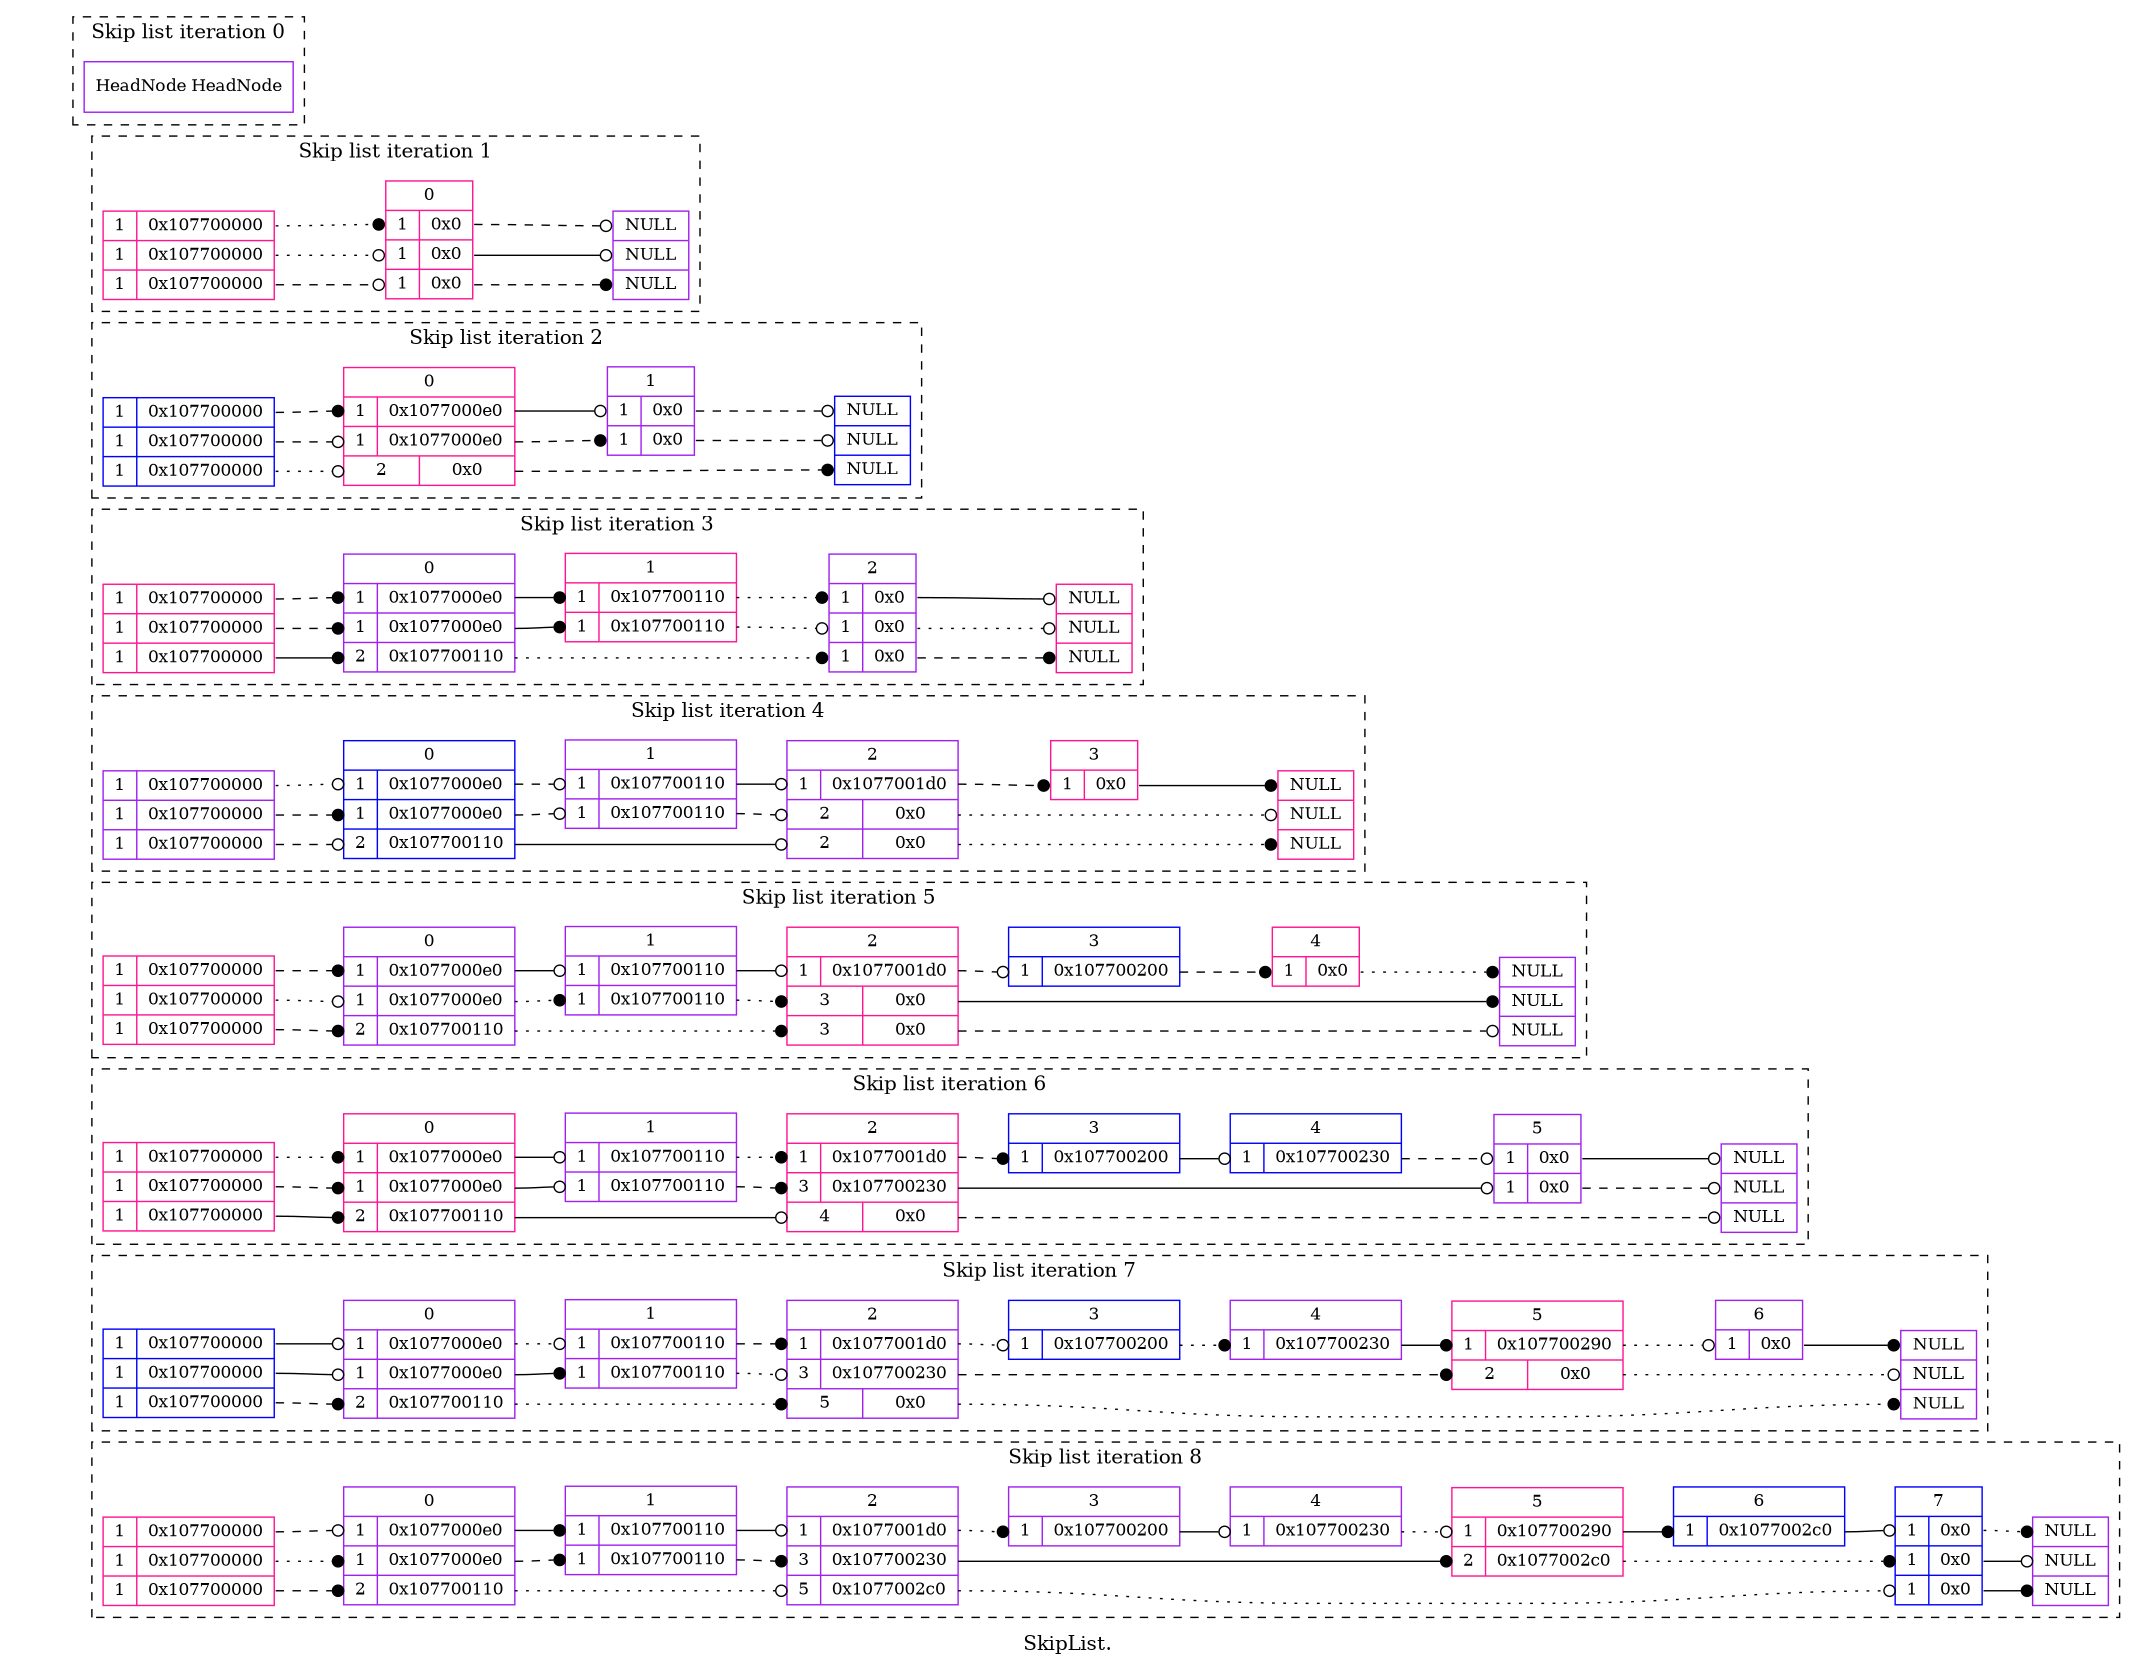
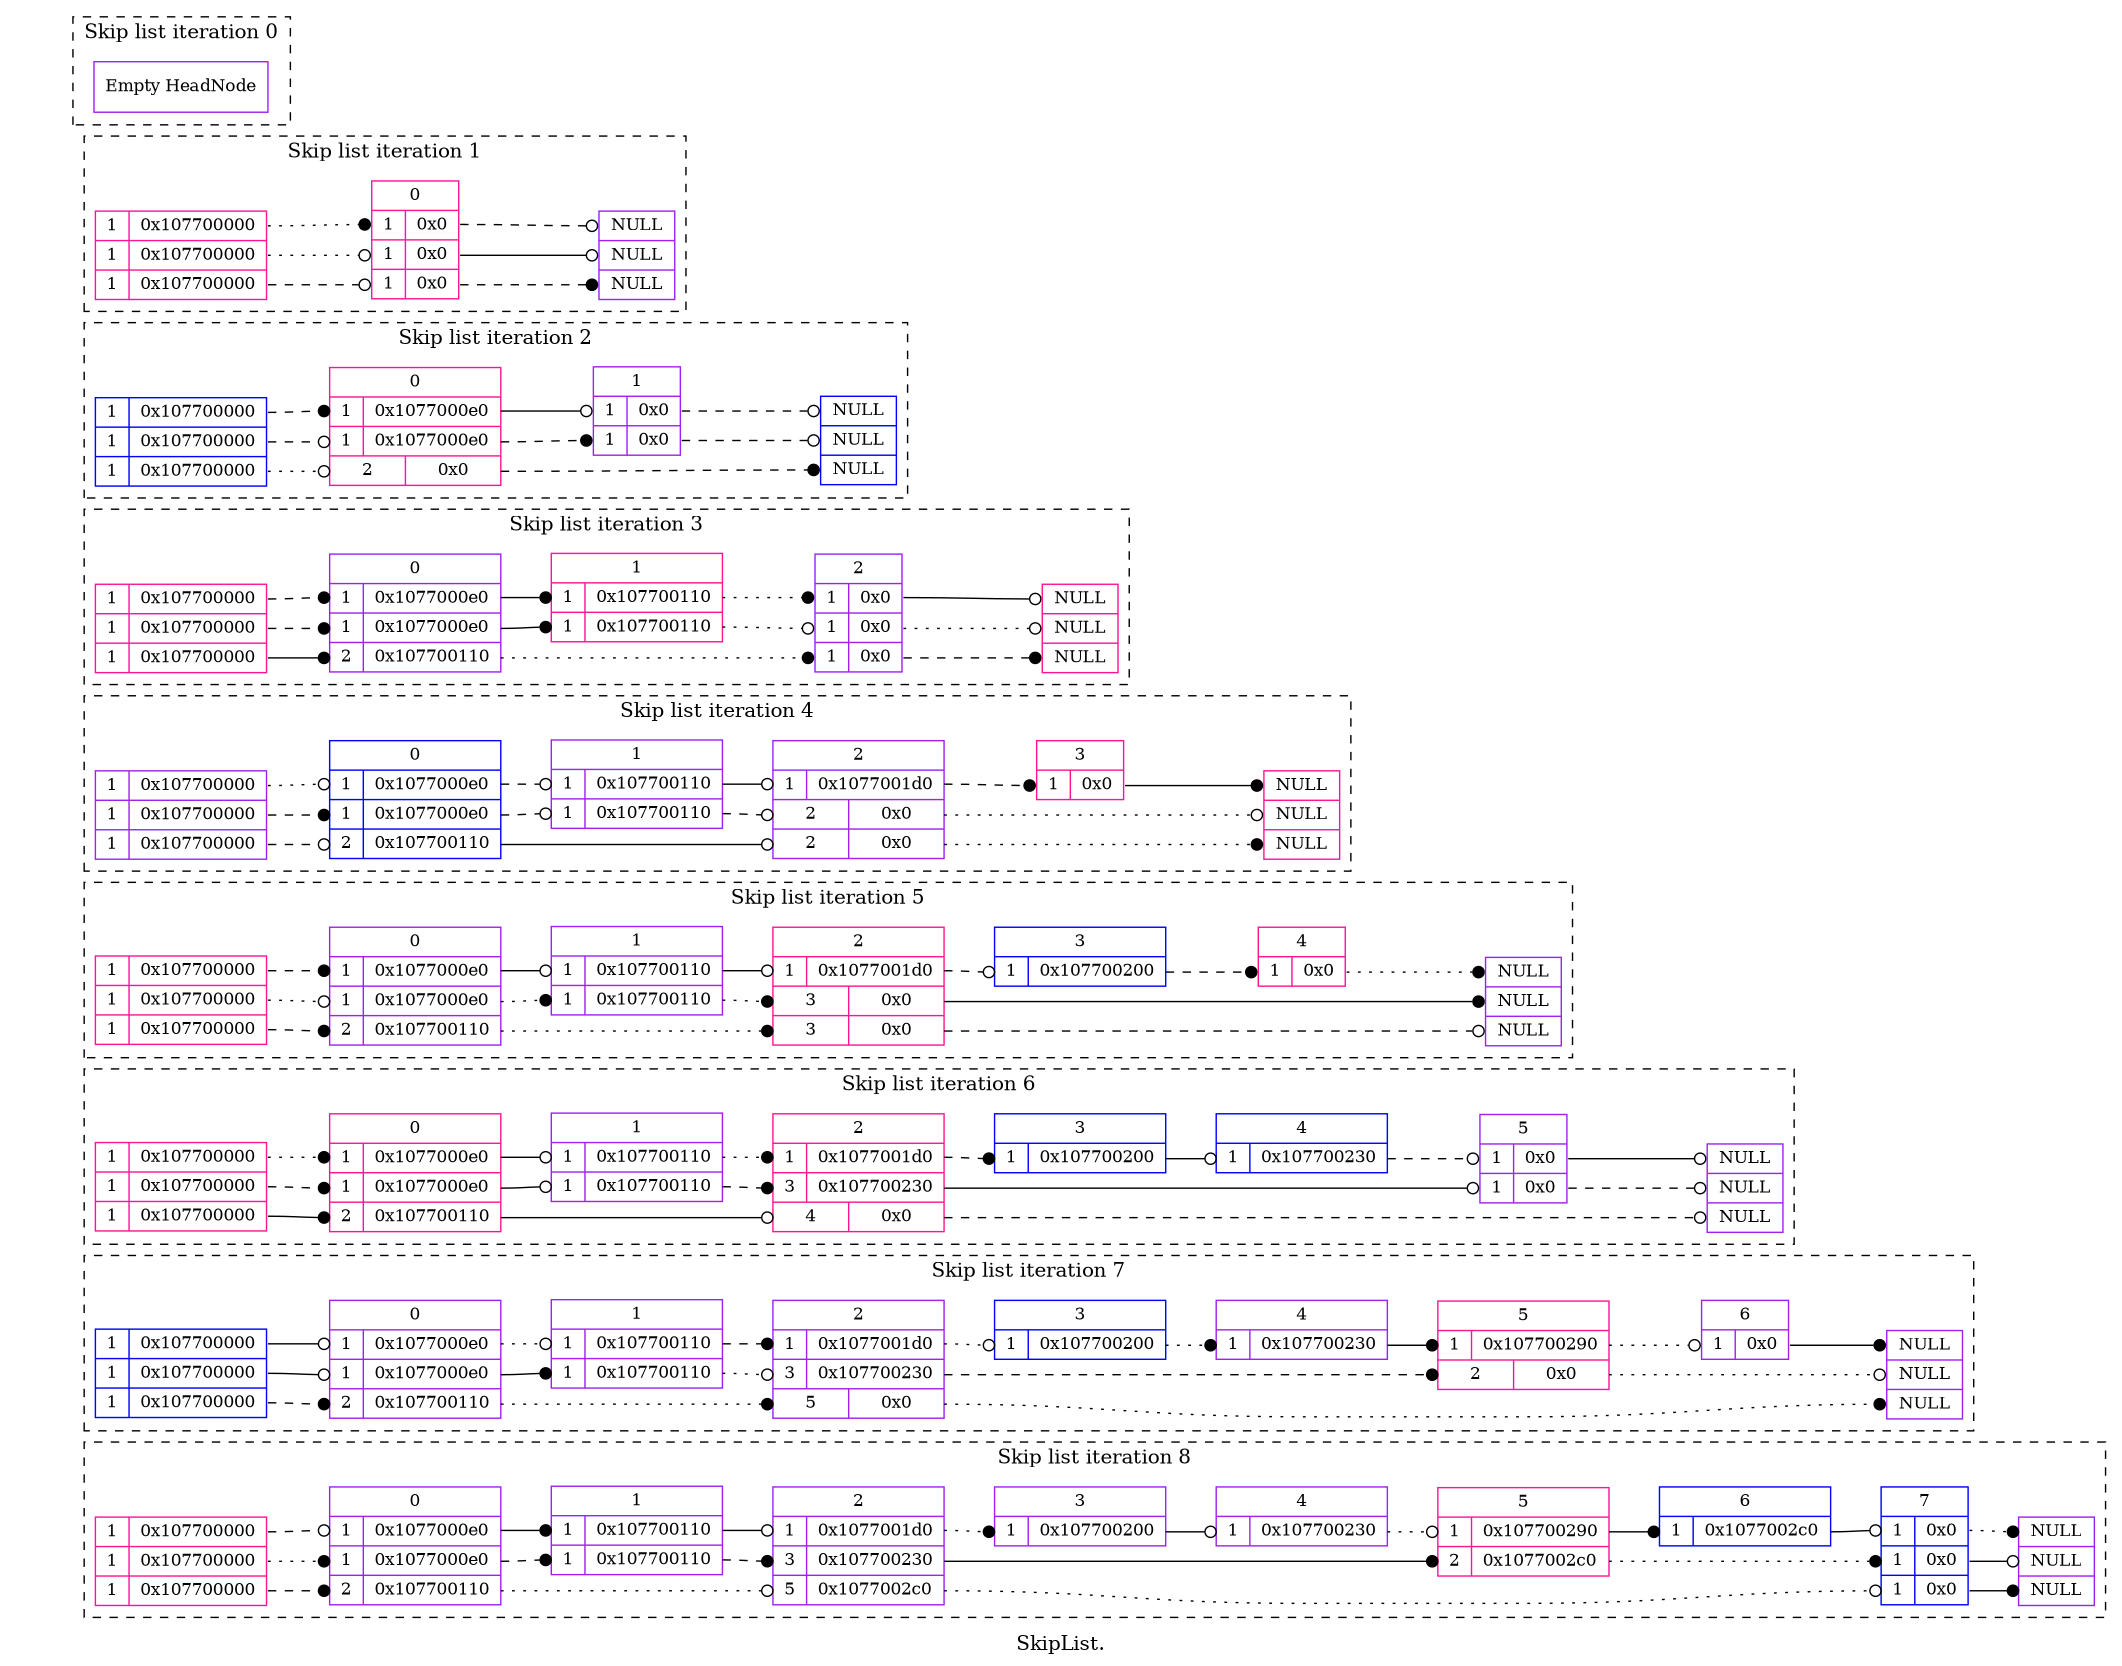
(189, 87) -> (181, 87)
